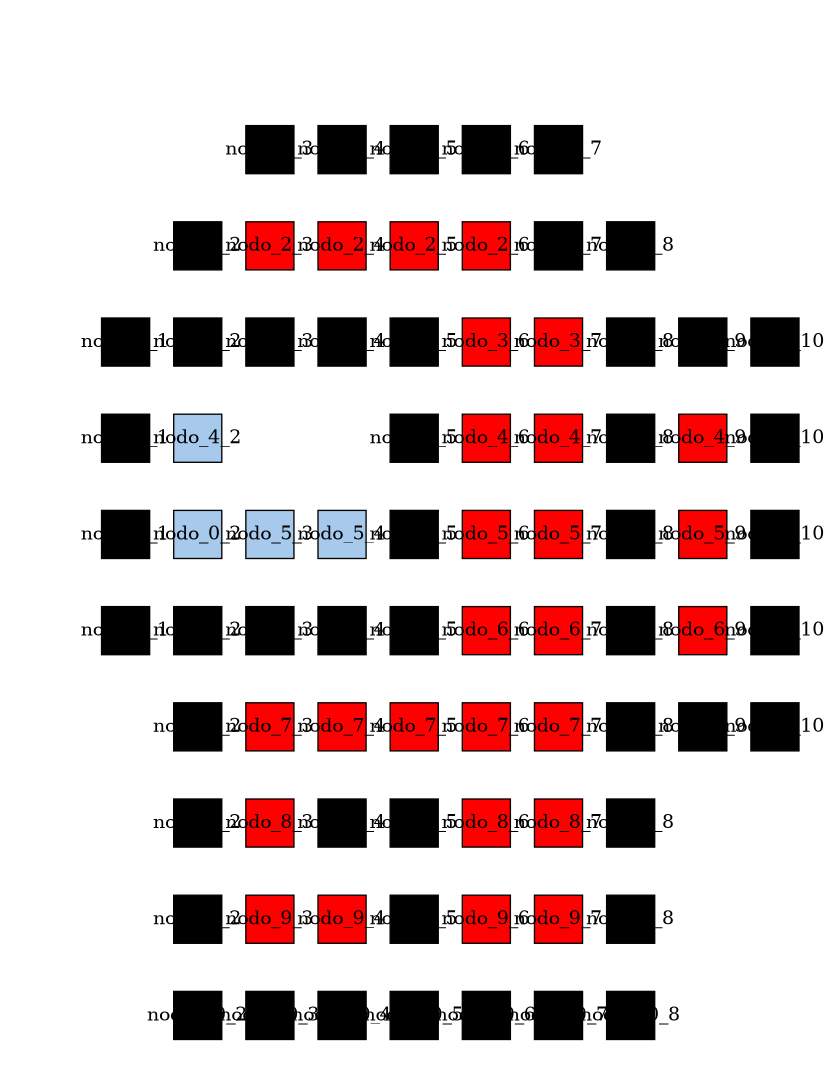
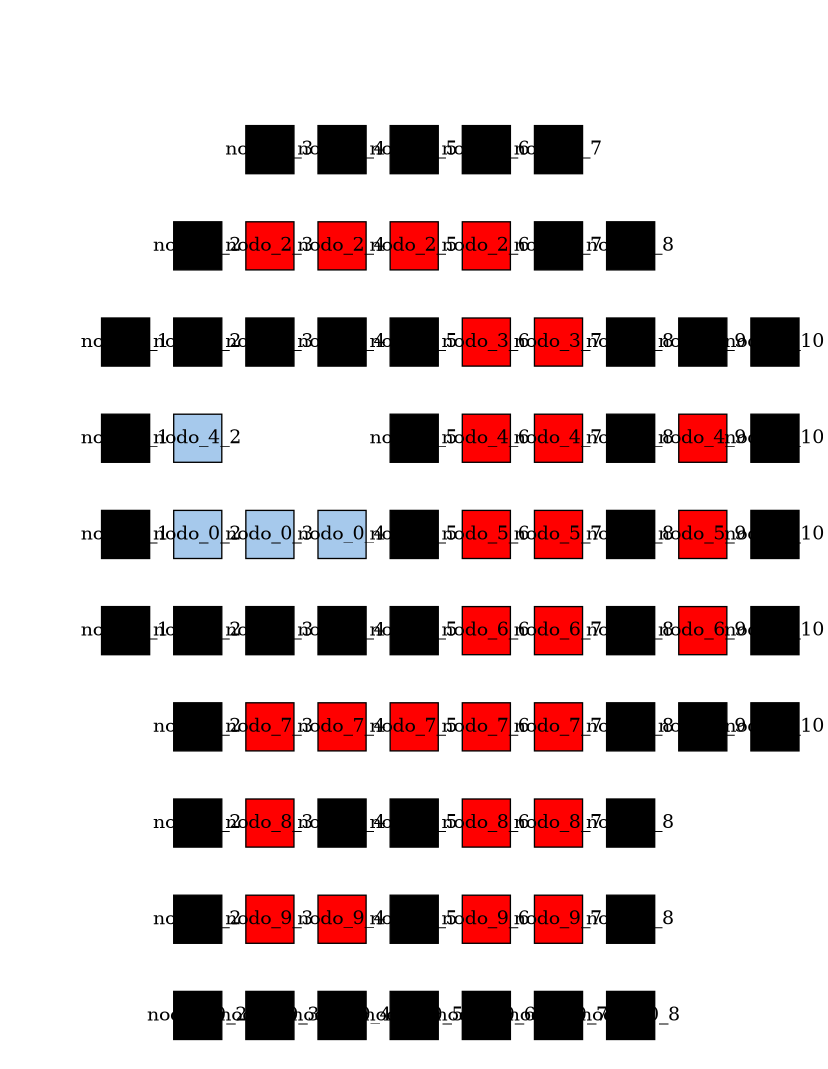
(270, 534) -> (270, 534)
(342, 534) -> (342, 534)
